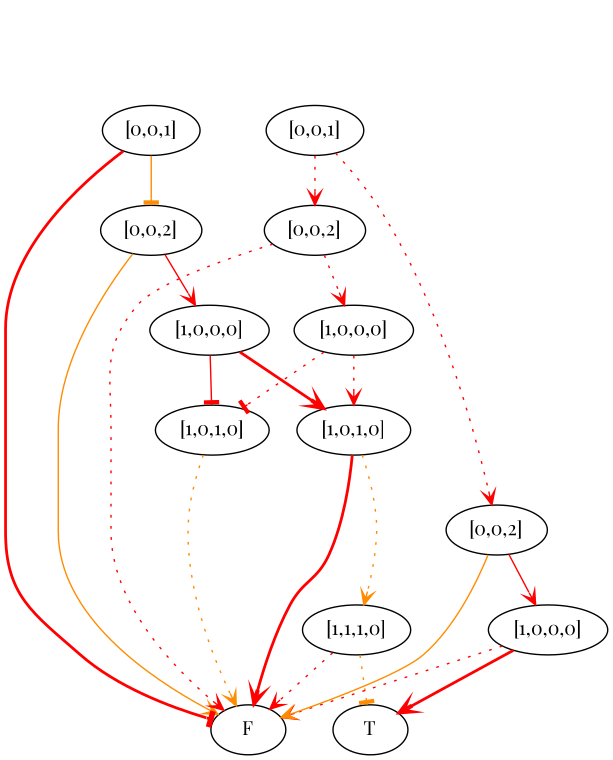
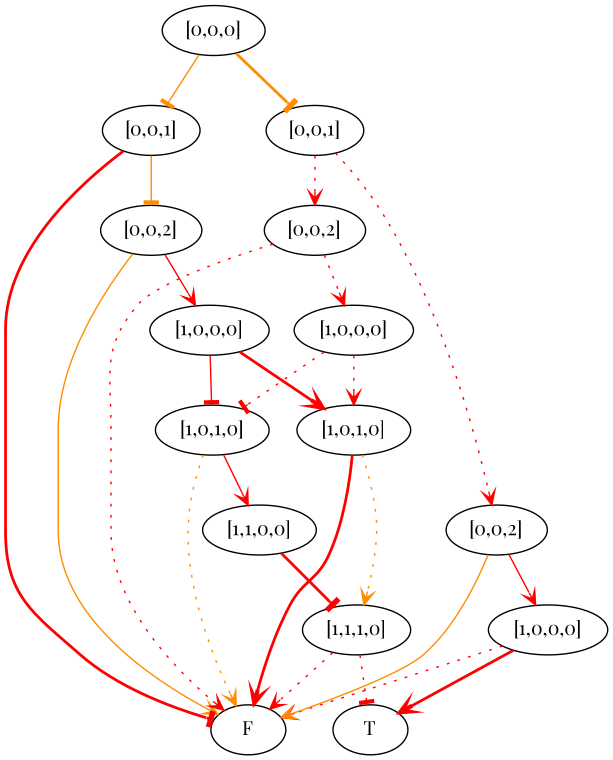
none -> (214, 31)
none -> (259, 530)
(363, 677) -> (363, 677)
